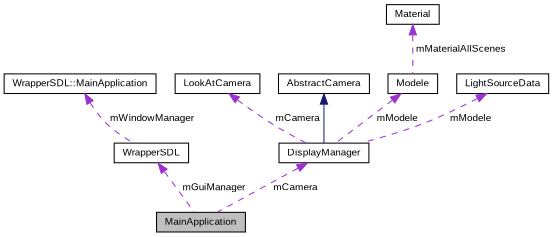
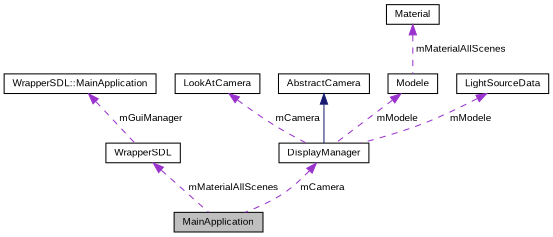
(151, 118) -> (149, 118)
(212, 188) -> (233, 188)
